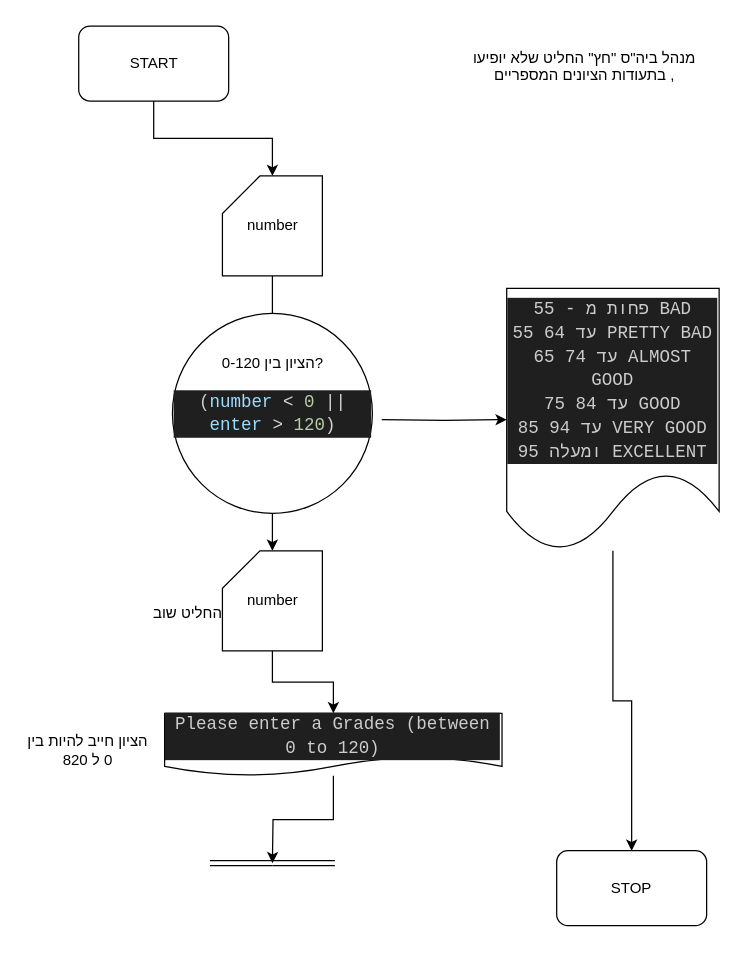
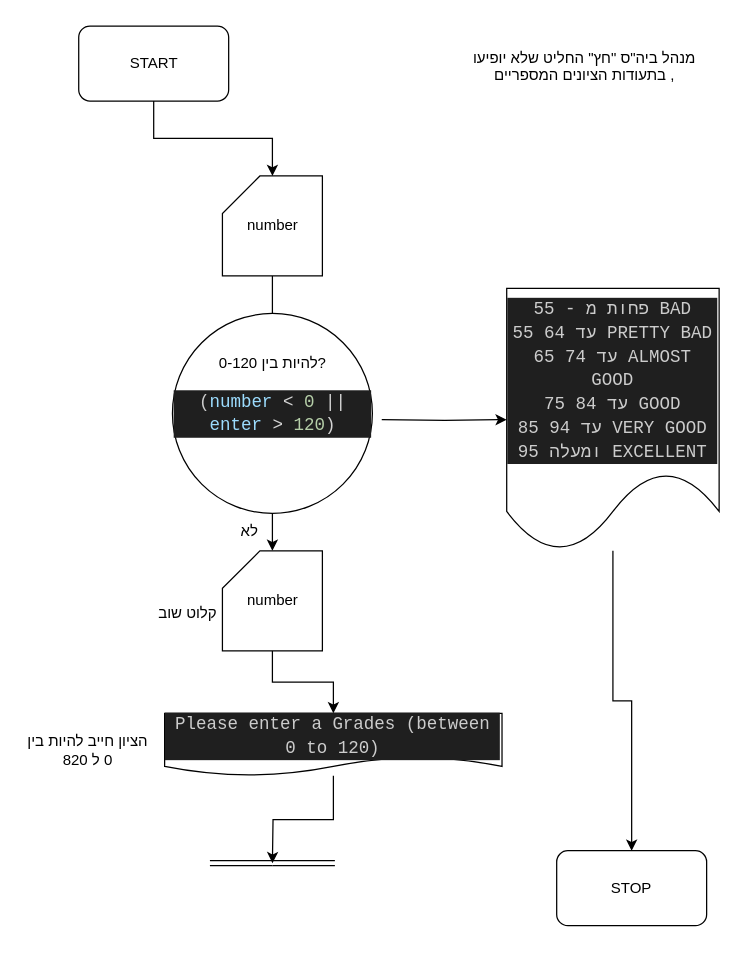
(273, 363) -> (273, 363)
none -> (249, 532)
(188, 613) -> (188, 613)
